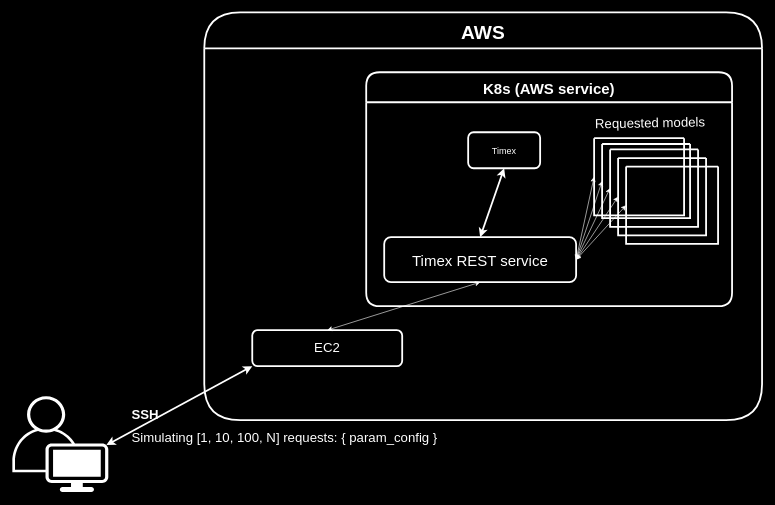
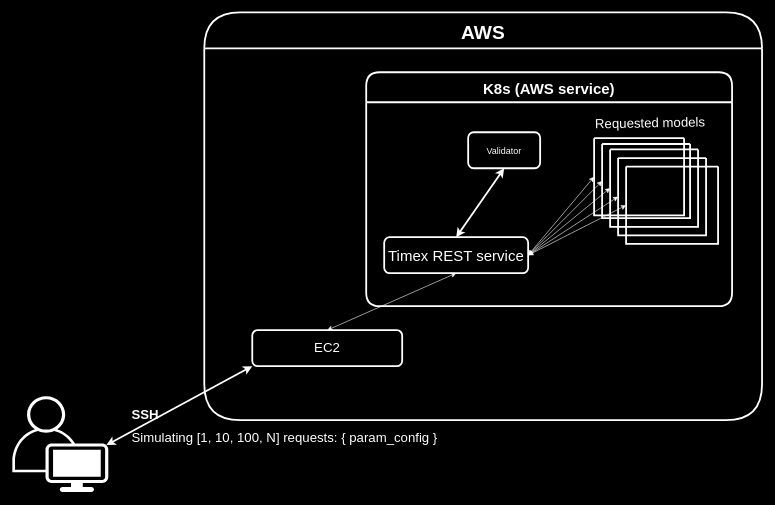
(504, 150) -> (504, 150)
(480, 260) -> (456, 255)
